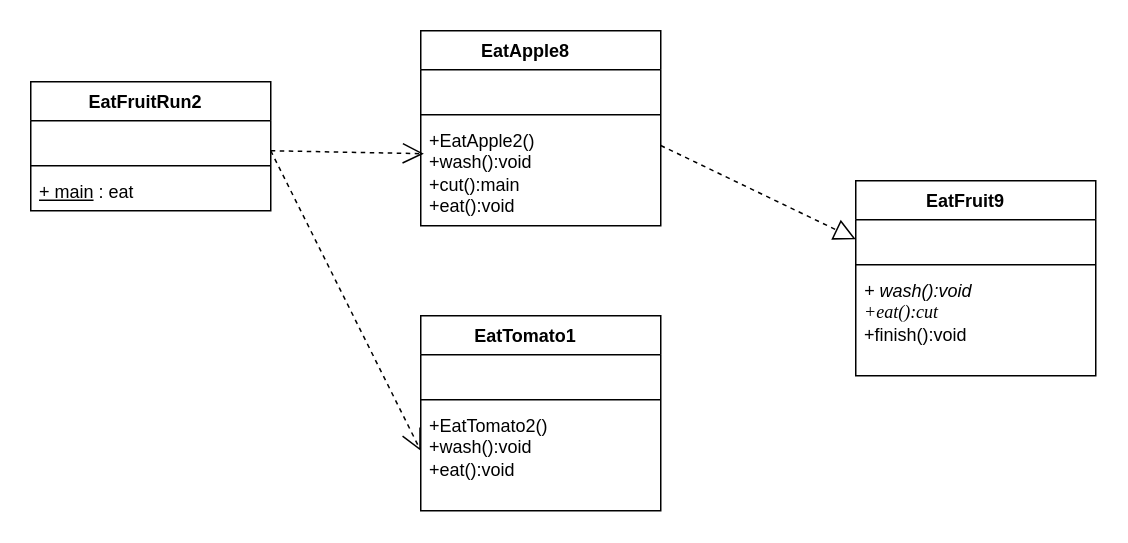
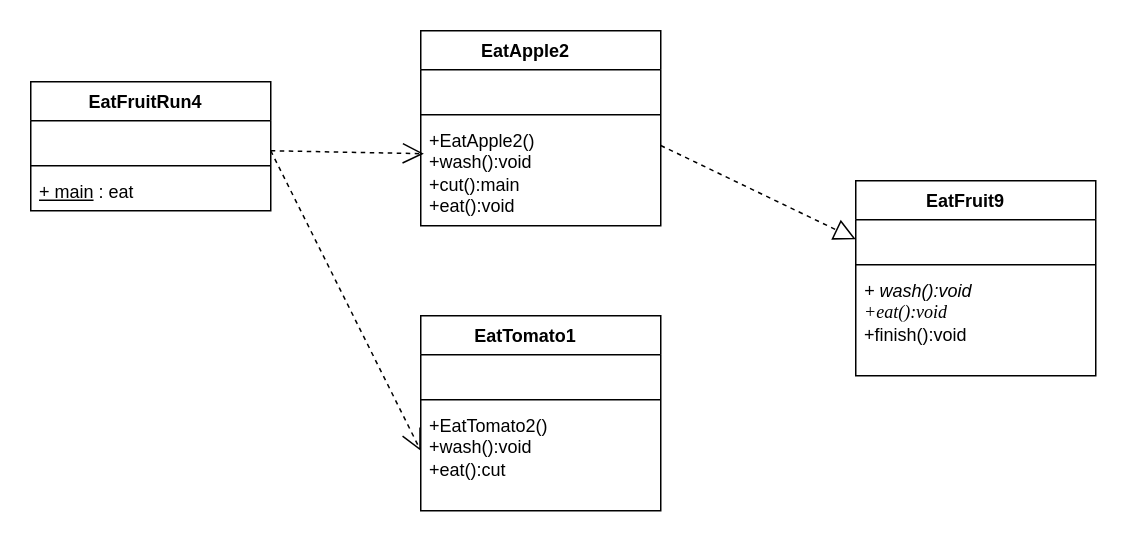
(541, 52) -> (541, 52)
(151, 103) -> (151, 103)
(926, 314) -> (926, 314)
(495, 449) -> (495, 449)
